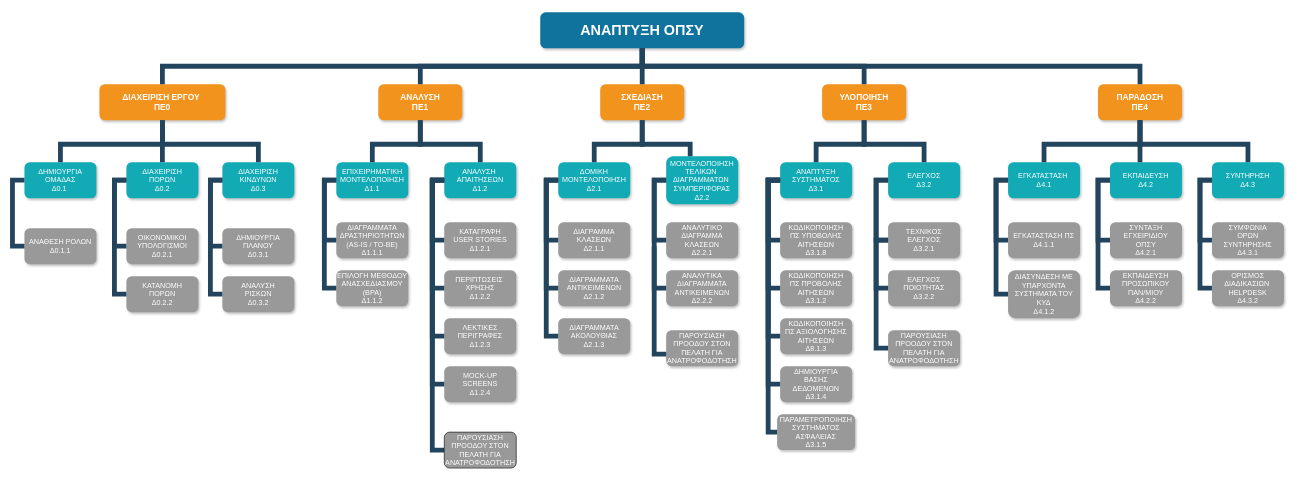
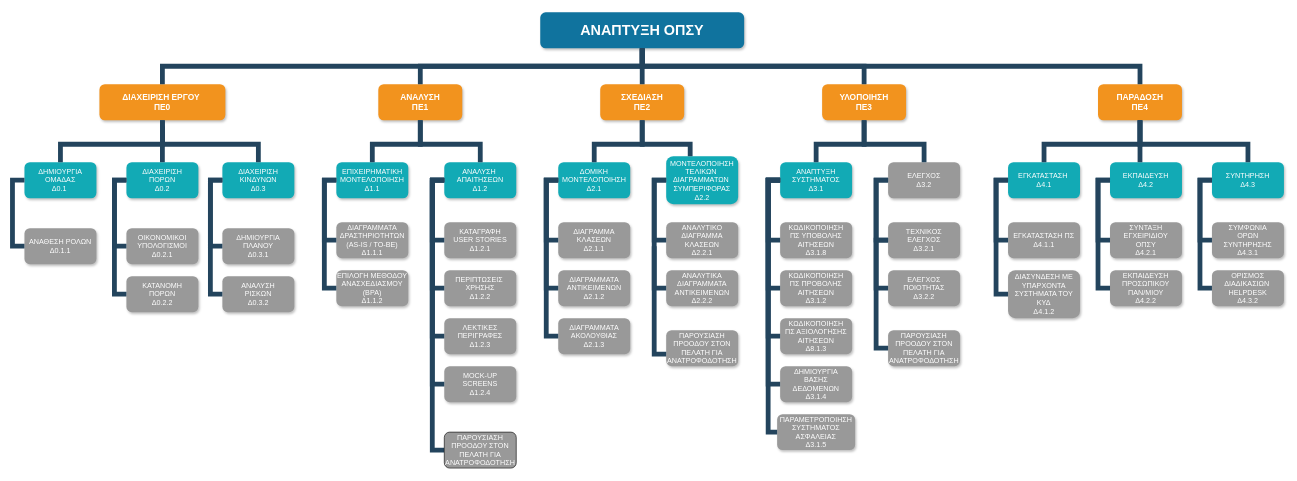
(924, 180) -> (924, 180)
